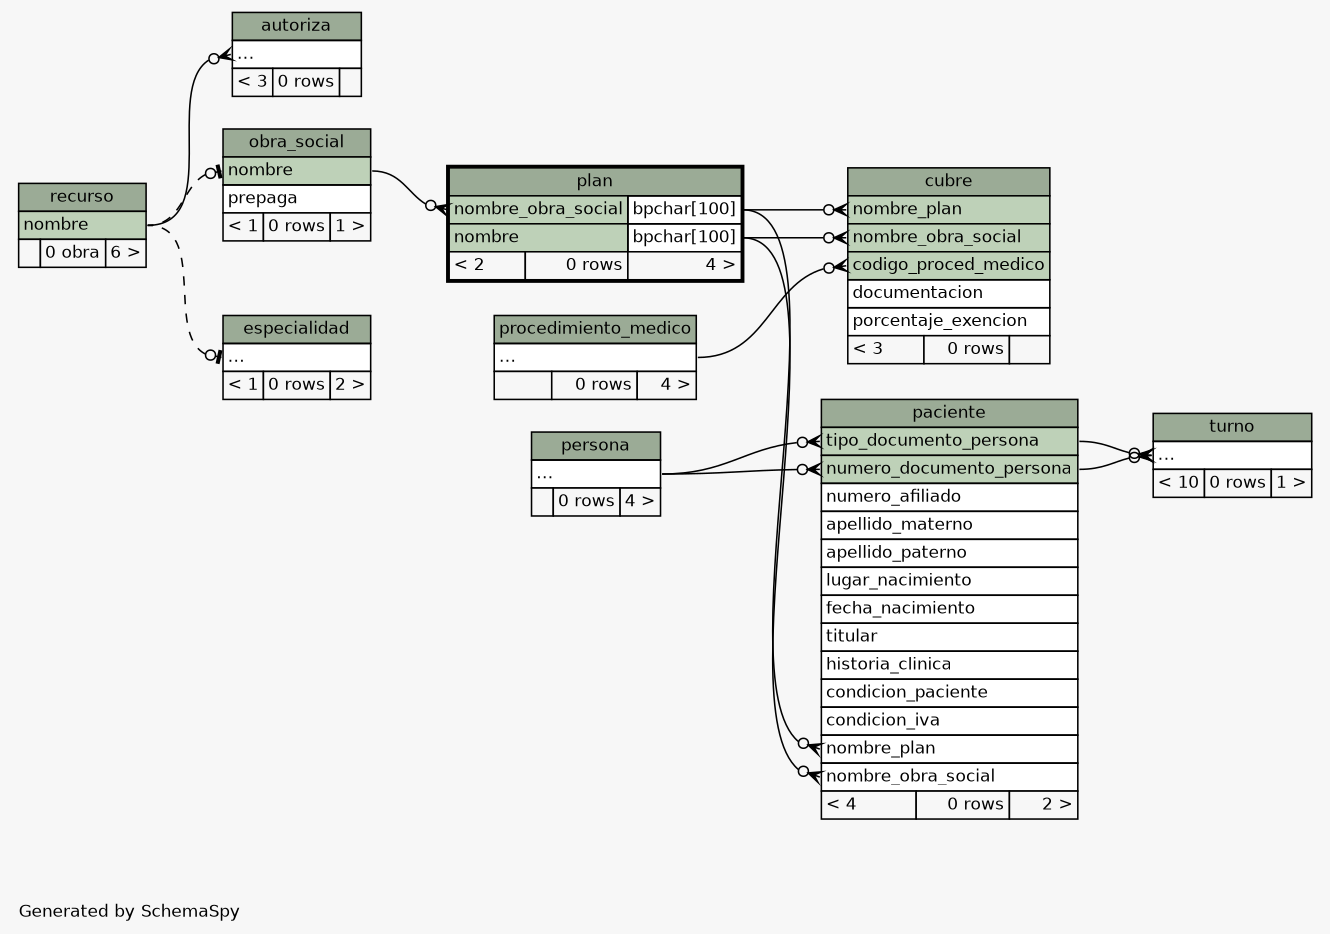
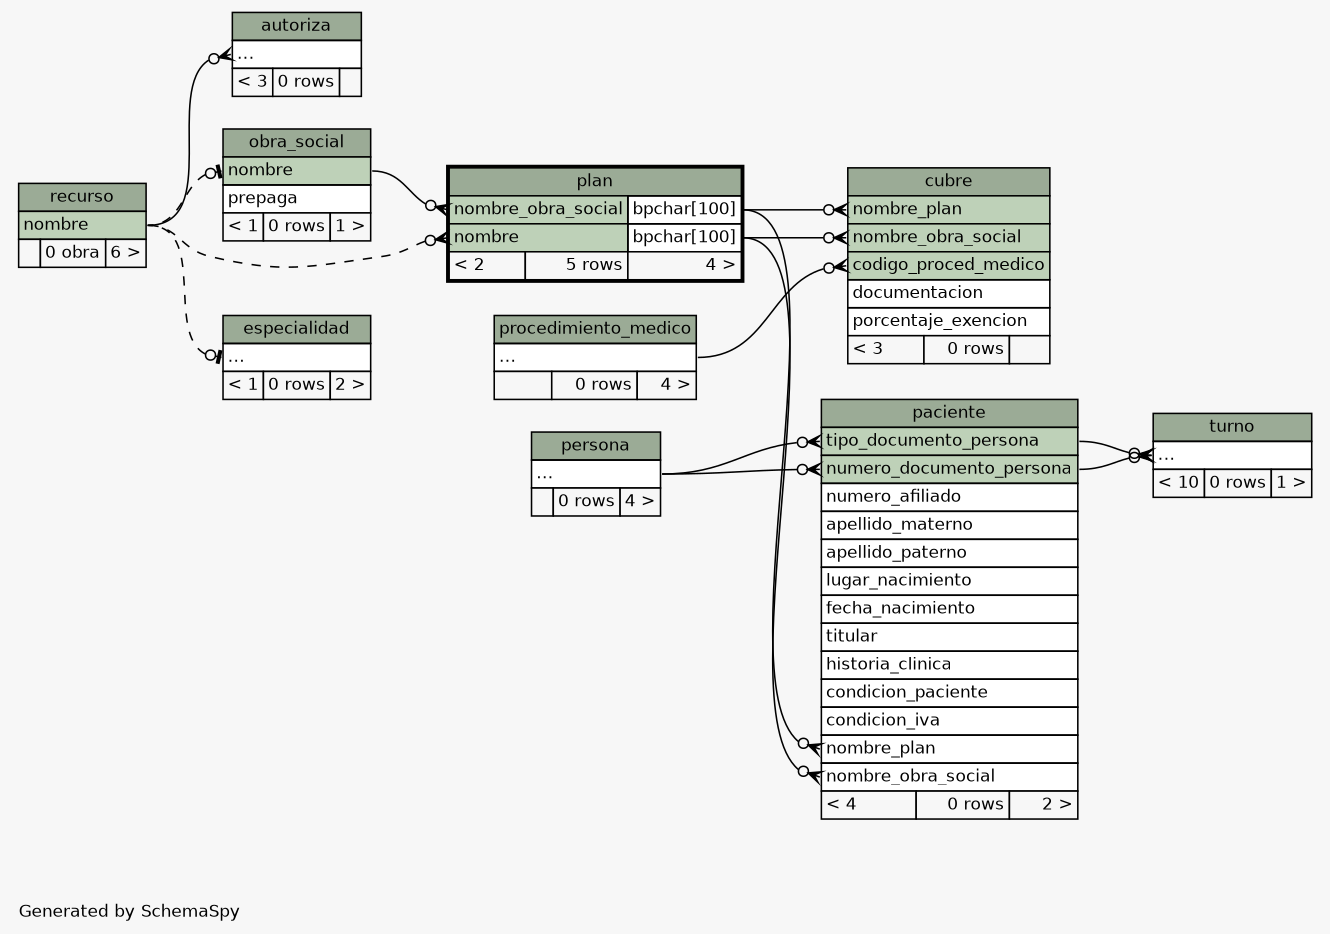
(594, 265) -> (594, 265)
none -> (283, 267)
